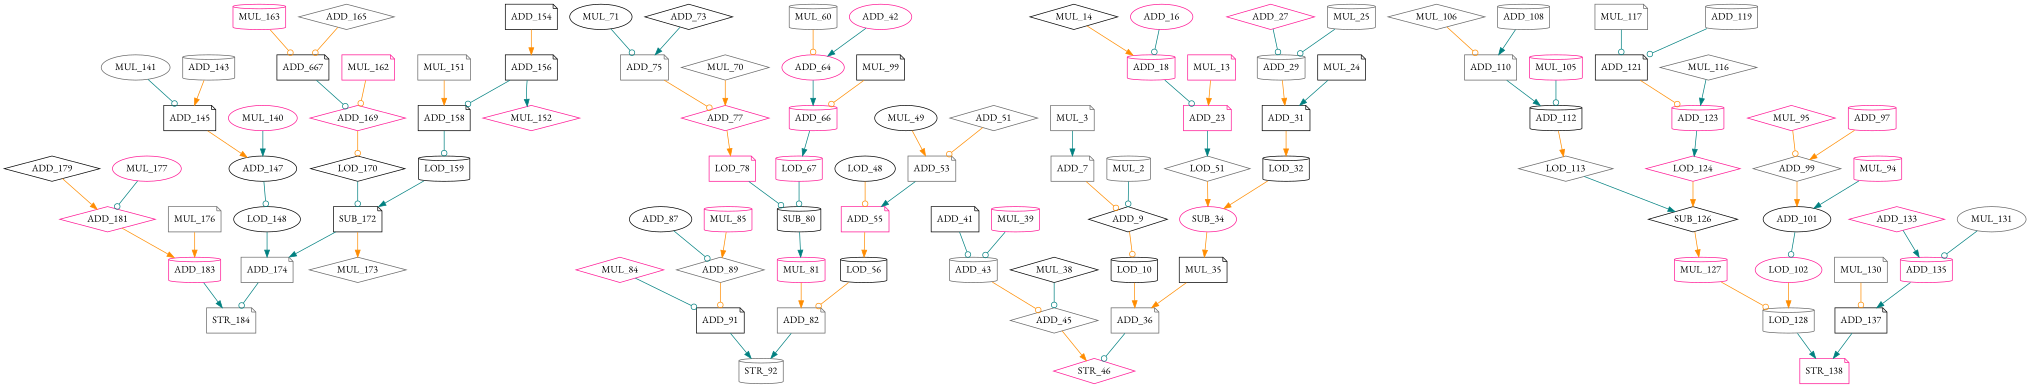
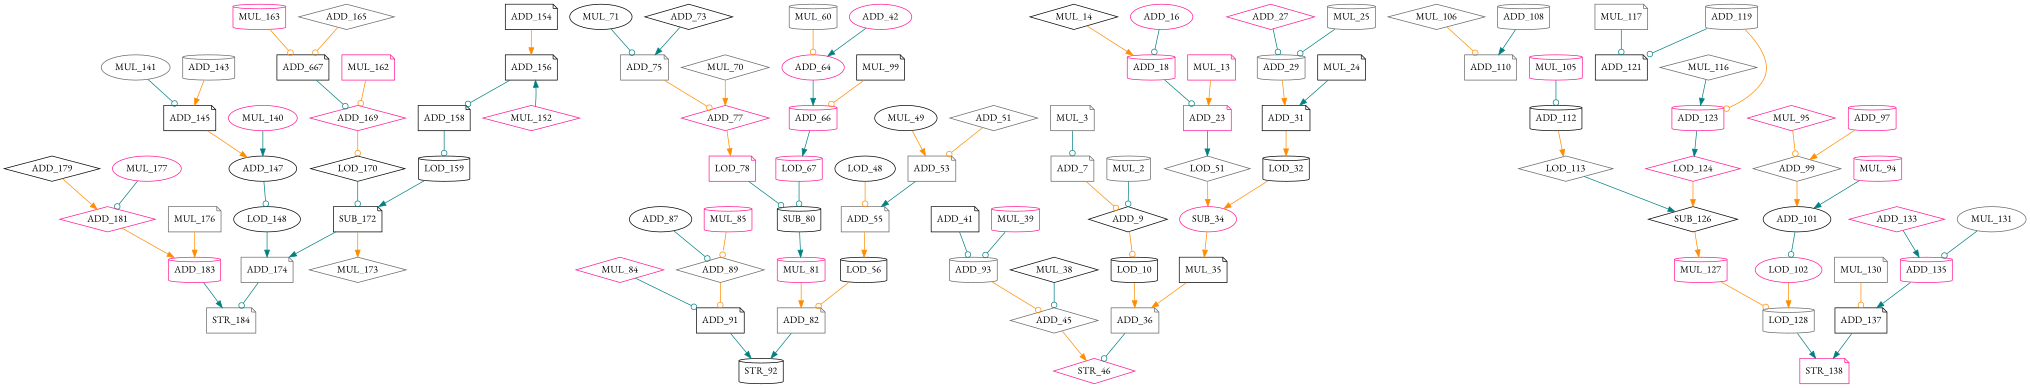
(444, 67) -> none
(527, 90) -> (536, 97)
(1521, 91) -> none
(1657, 91) -> (1766, 74)
(1072, 141) -> (1072, 141)
(865, 219) -> (865, 219)
(725, 241) -> (725, 241)
(973, 270) -> (973, 270)
(761, 371) -> (761, 371)
